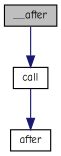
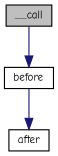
(31, 16) -> (29, 16)
(31, 78) -> (29, 78)
